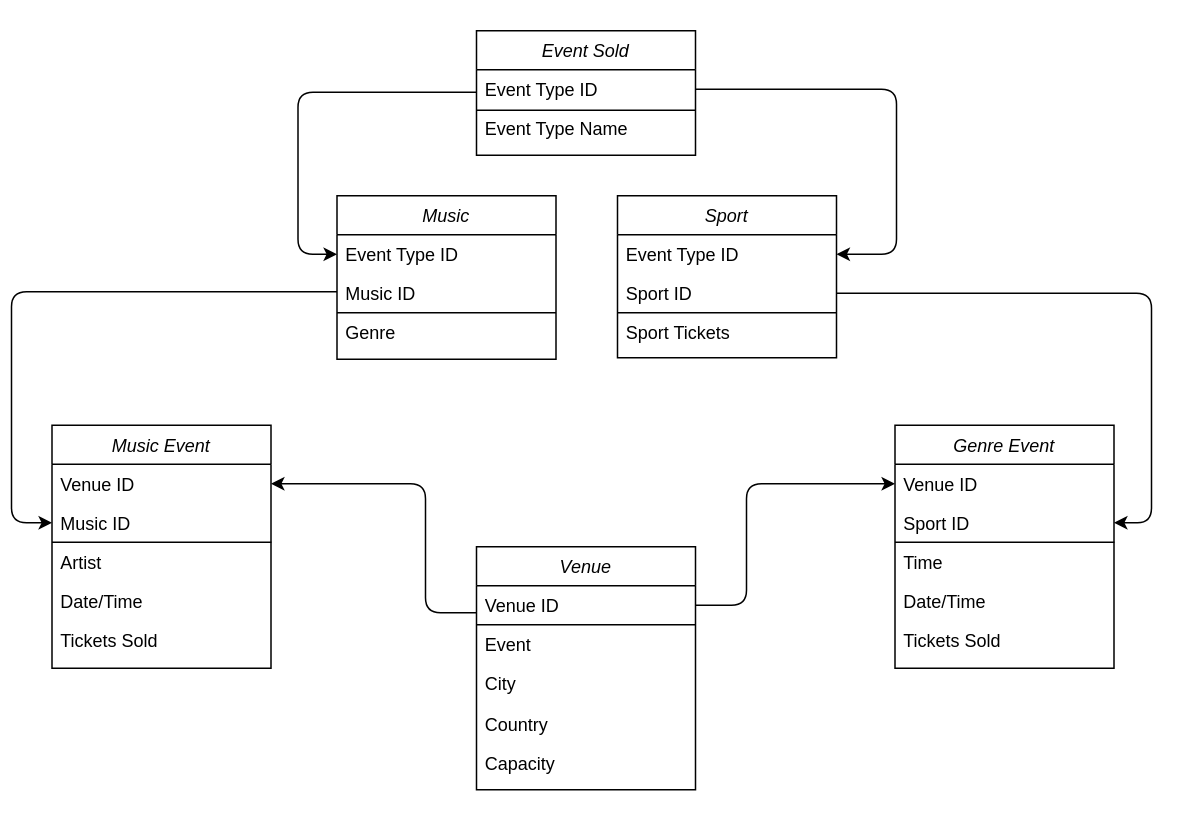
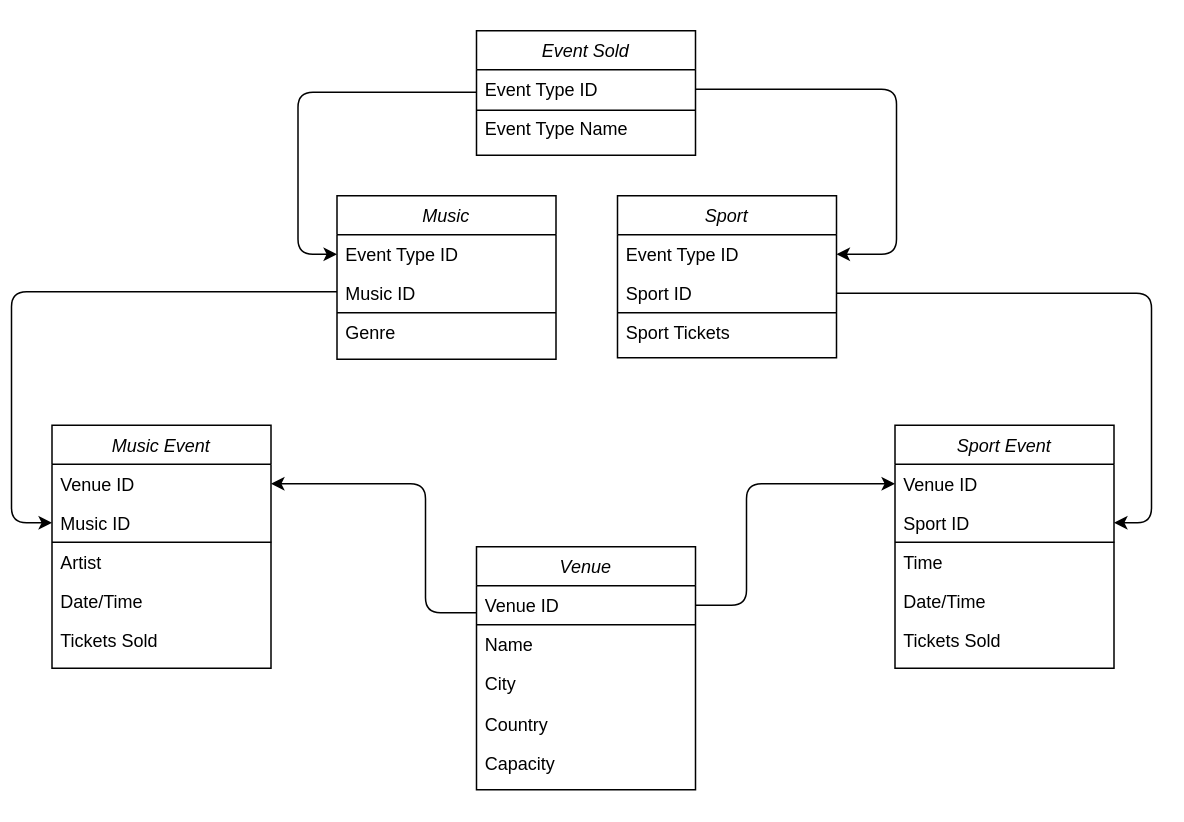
(1004, 446) -> (1004, 446)
(510, 645) -> (505, 645)
